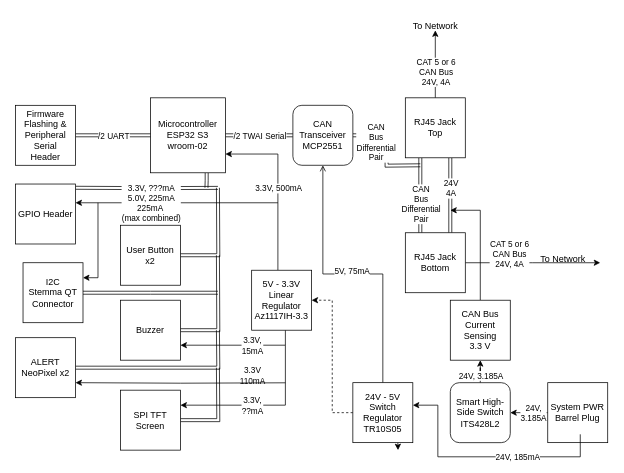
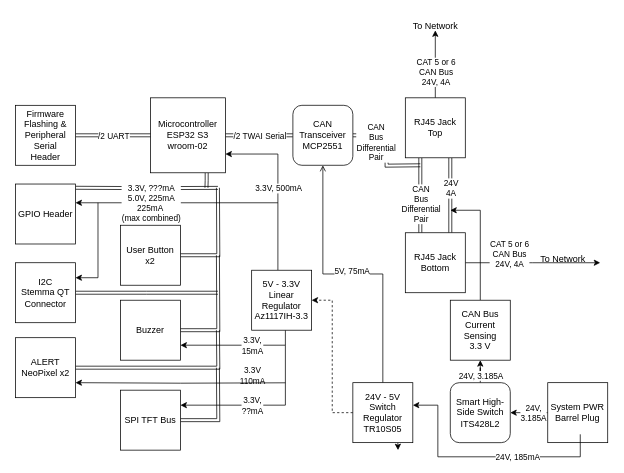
(53, 293) -> (45, 293)
(150, 420) -> (150, 420)
